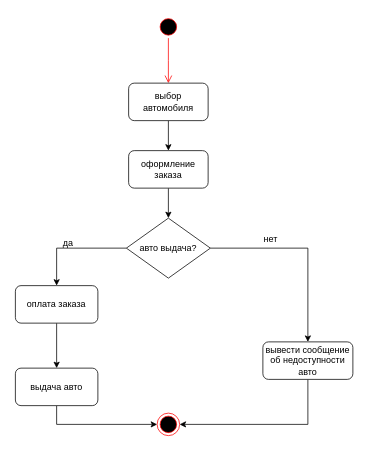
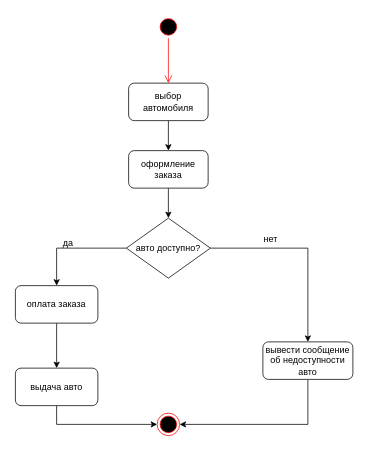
(168, 248) -> (168, 248)
